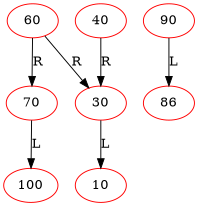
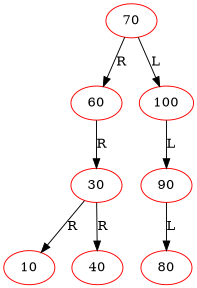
(32, 57) -> (116, 57)
(101, 57) -> (97, 222)
(169, 103) -> (166, 268)
none -> (166, 139)
(106, 144) -> (72, 227)
